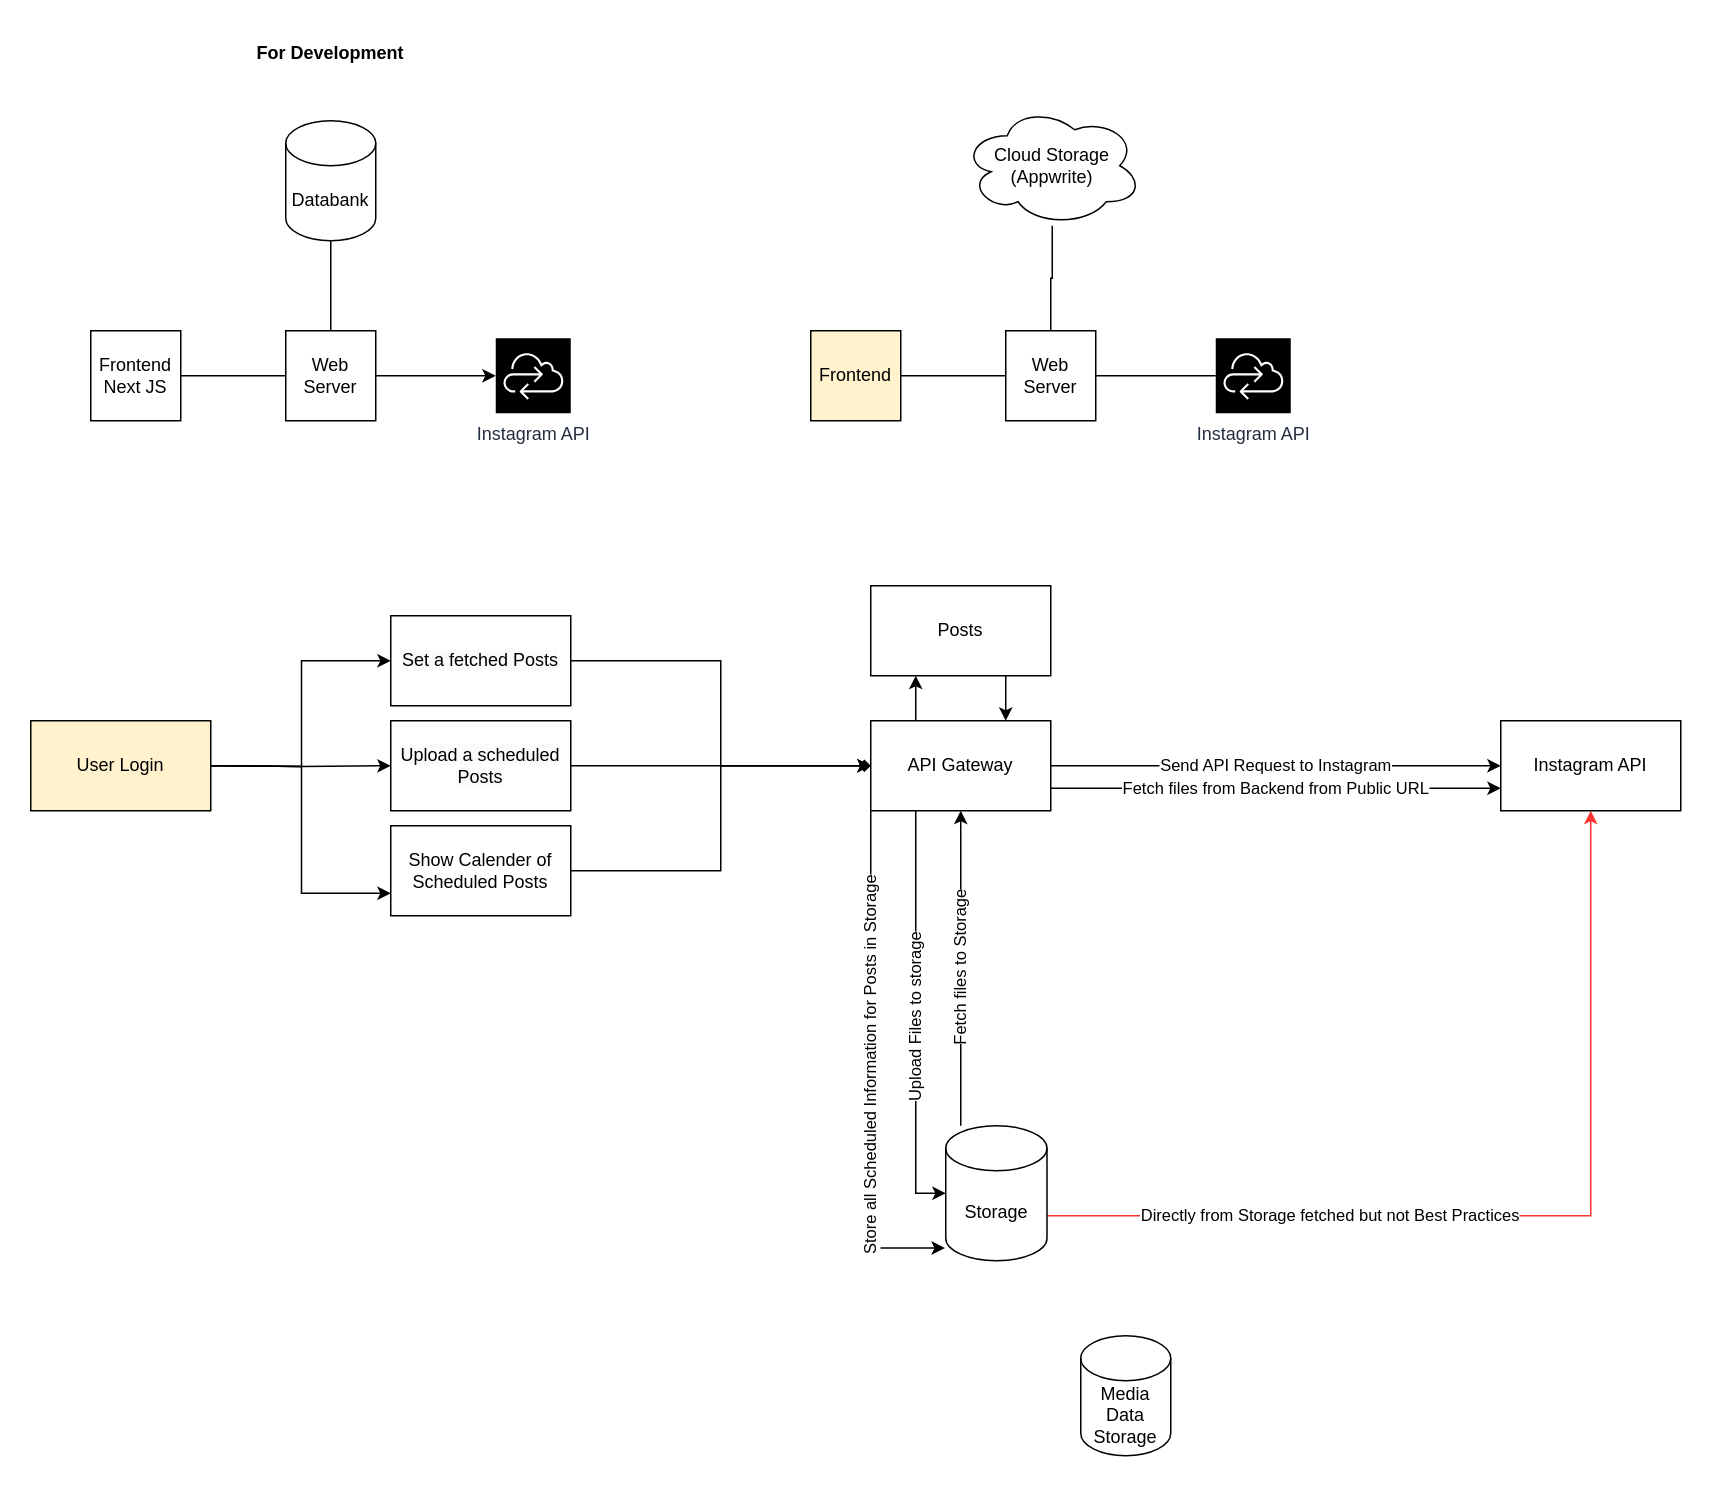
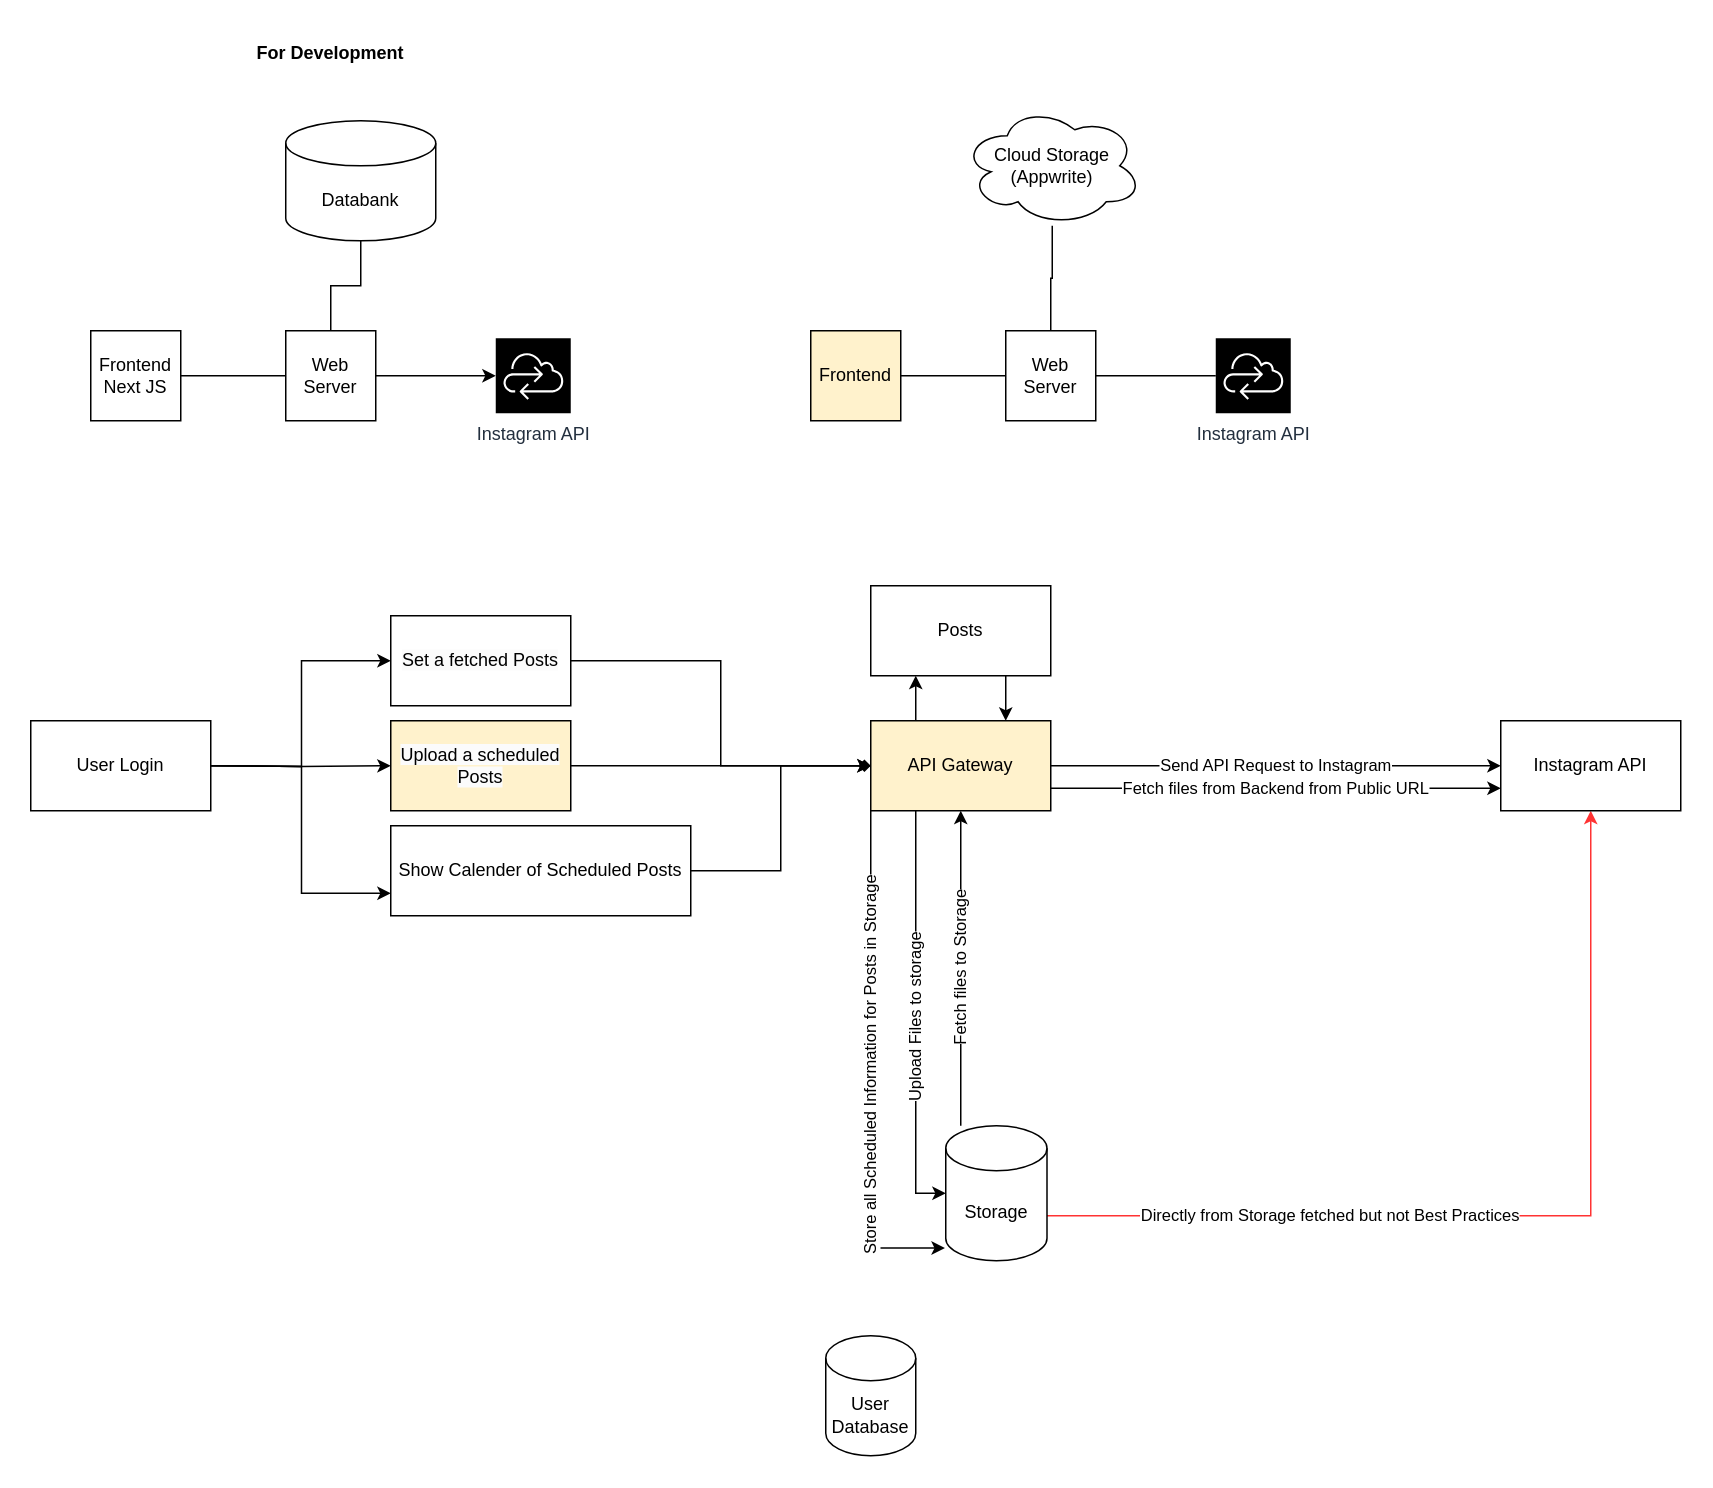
(331, 181) -> (361, 181)
(121, 766) -> (121, 766)
(481, 766) -> (481, 766)
(961, 766) -> (961, 766)
(481, 871) -> (541, 871)
none -> (871, 1396)
(1126, 1396) -> none
